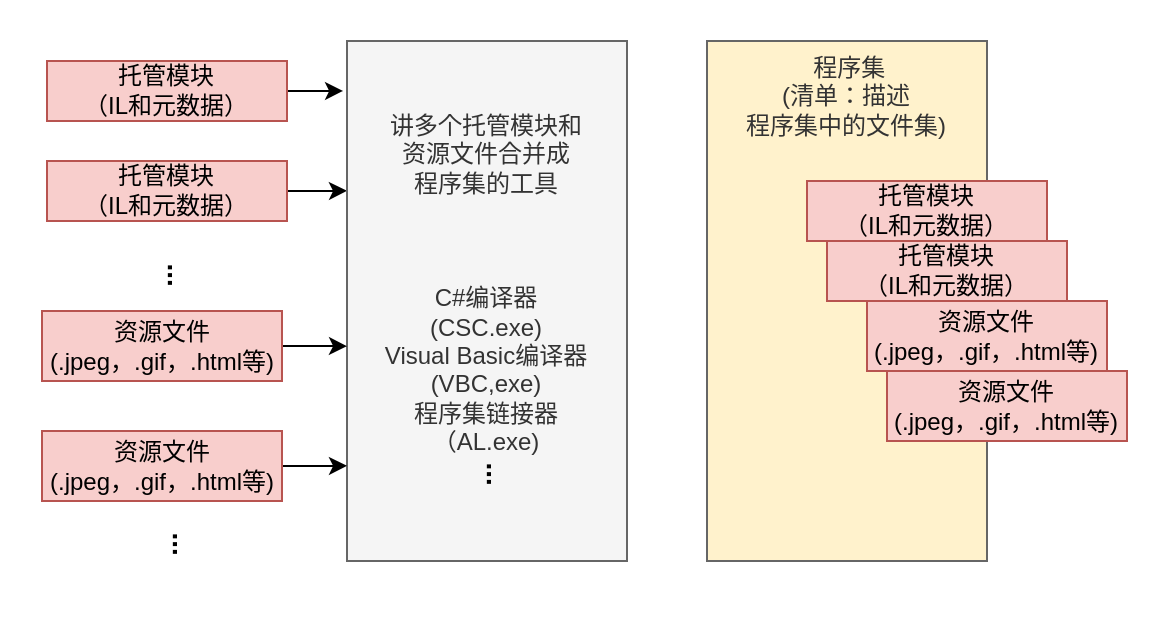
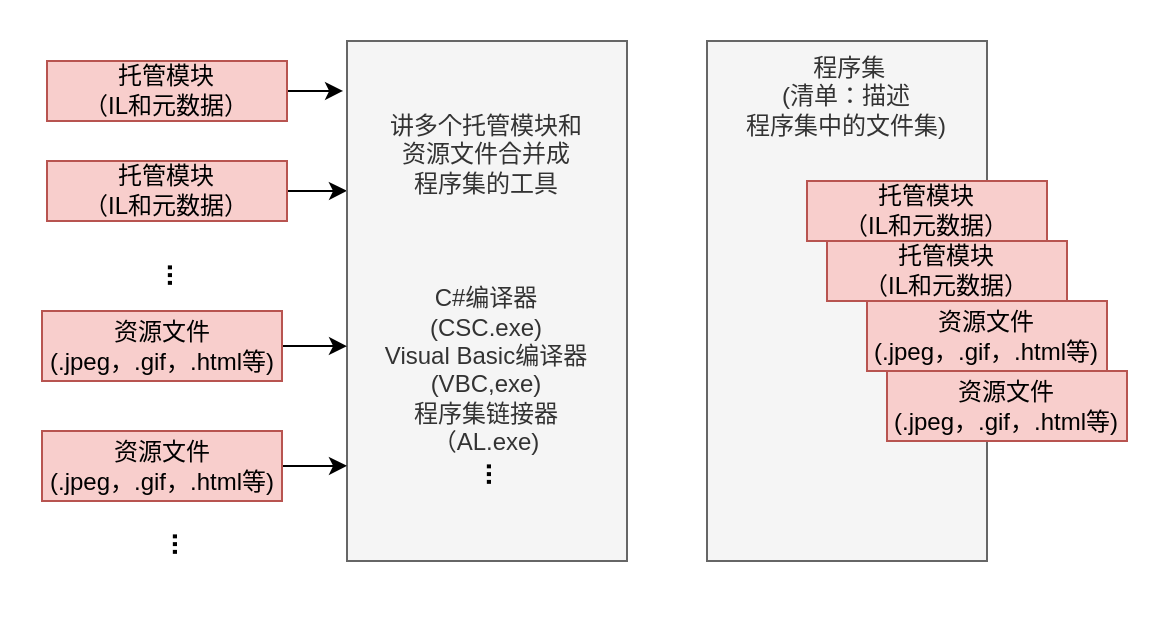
(847, 98) -> (847, 98)
